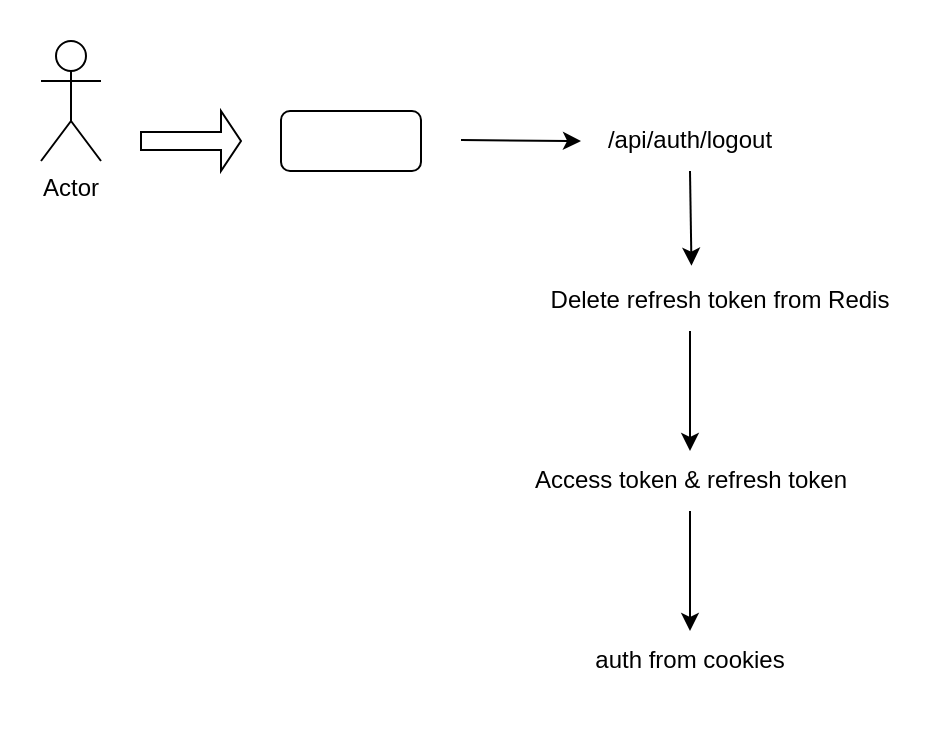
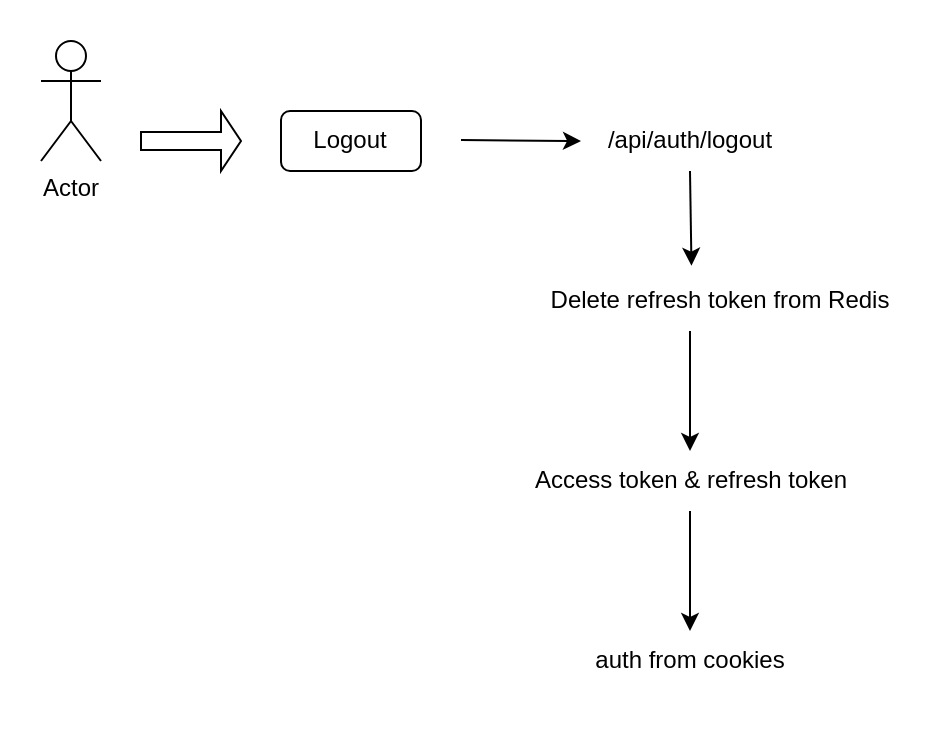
none -> (351, 141)
